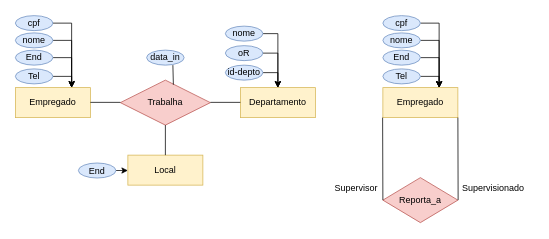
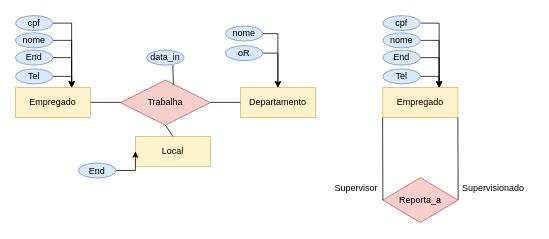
(244, 72) -> none
(269, 72) -> none
(165, 170) -> (173, 151)
